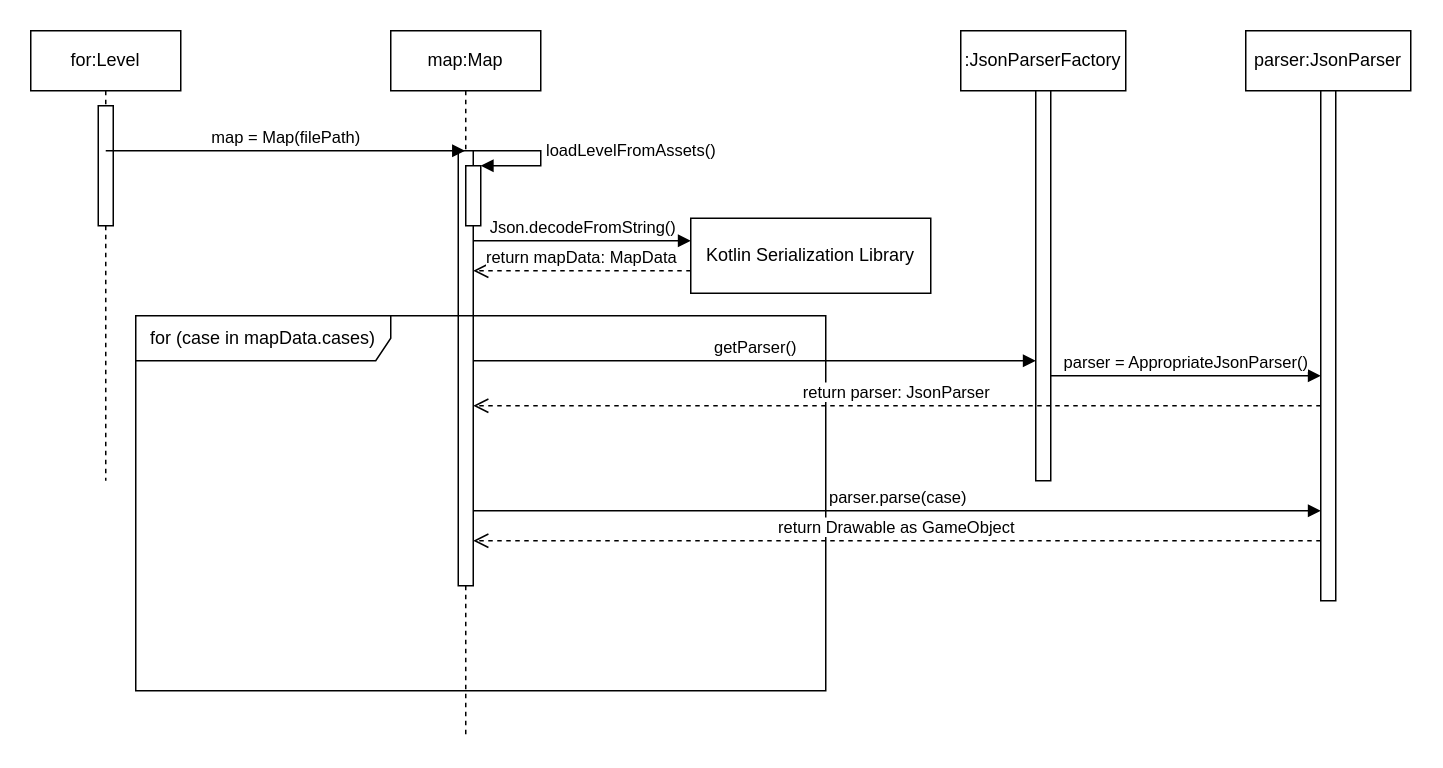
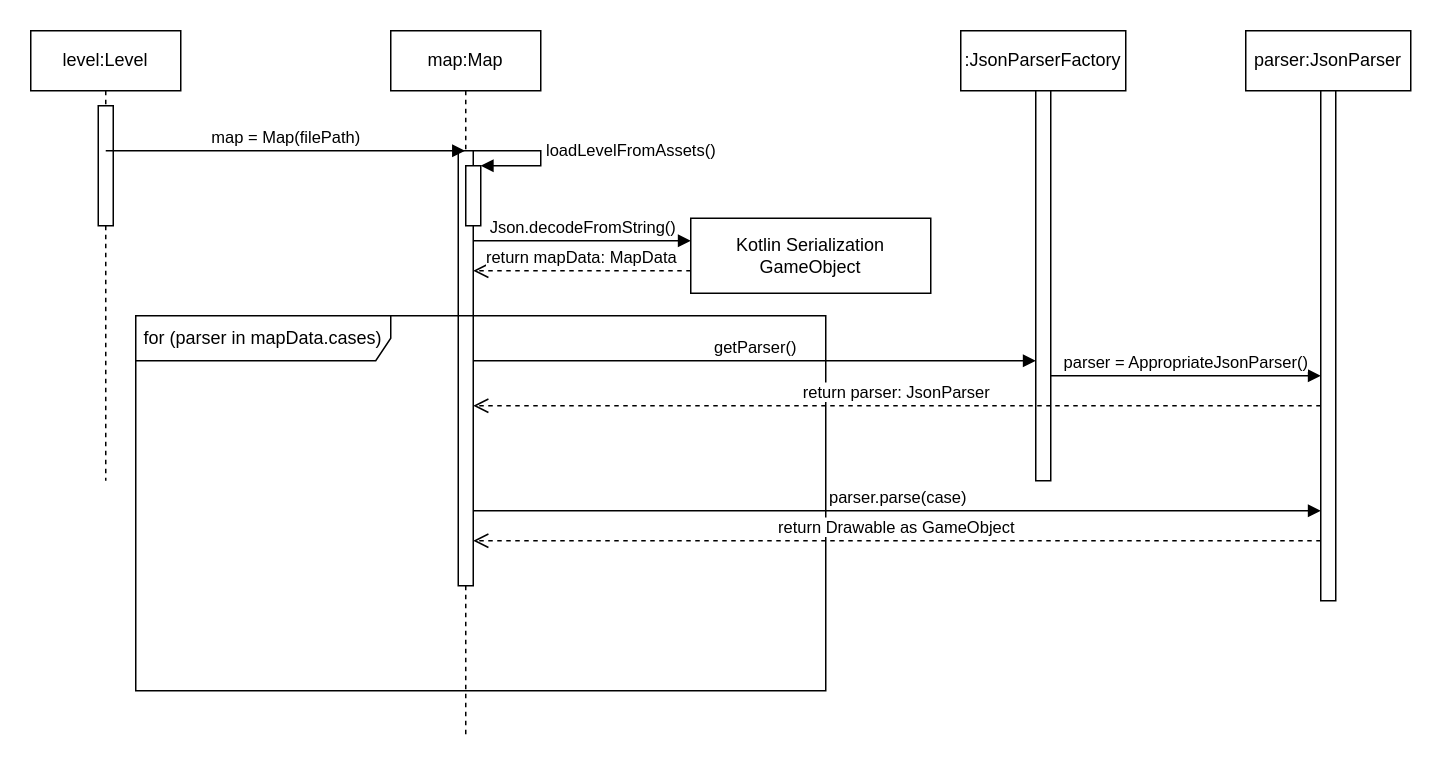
(106, 61) -> (106, 61)
(811, 256) -> (811, 256)
(263, 338) -> (263, 338)
